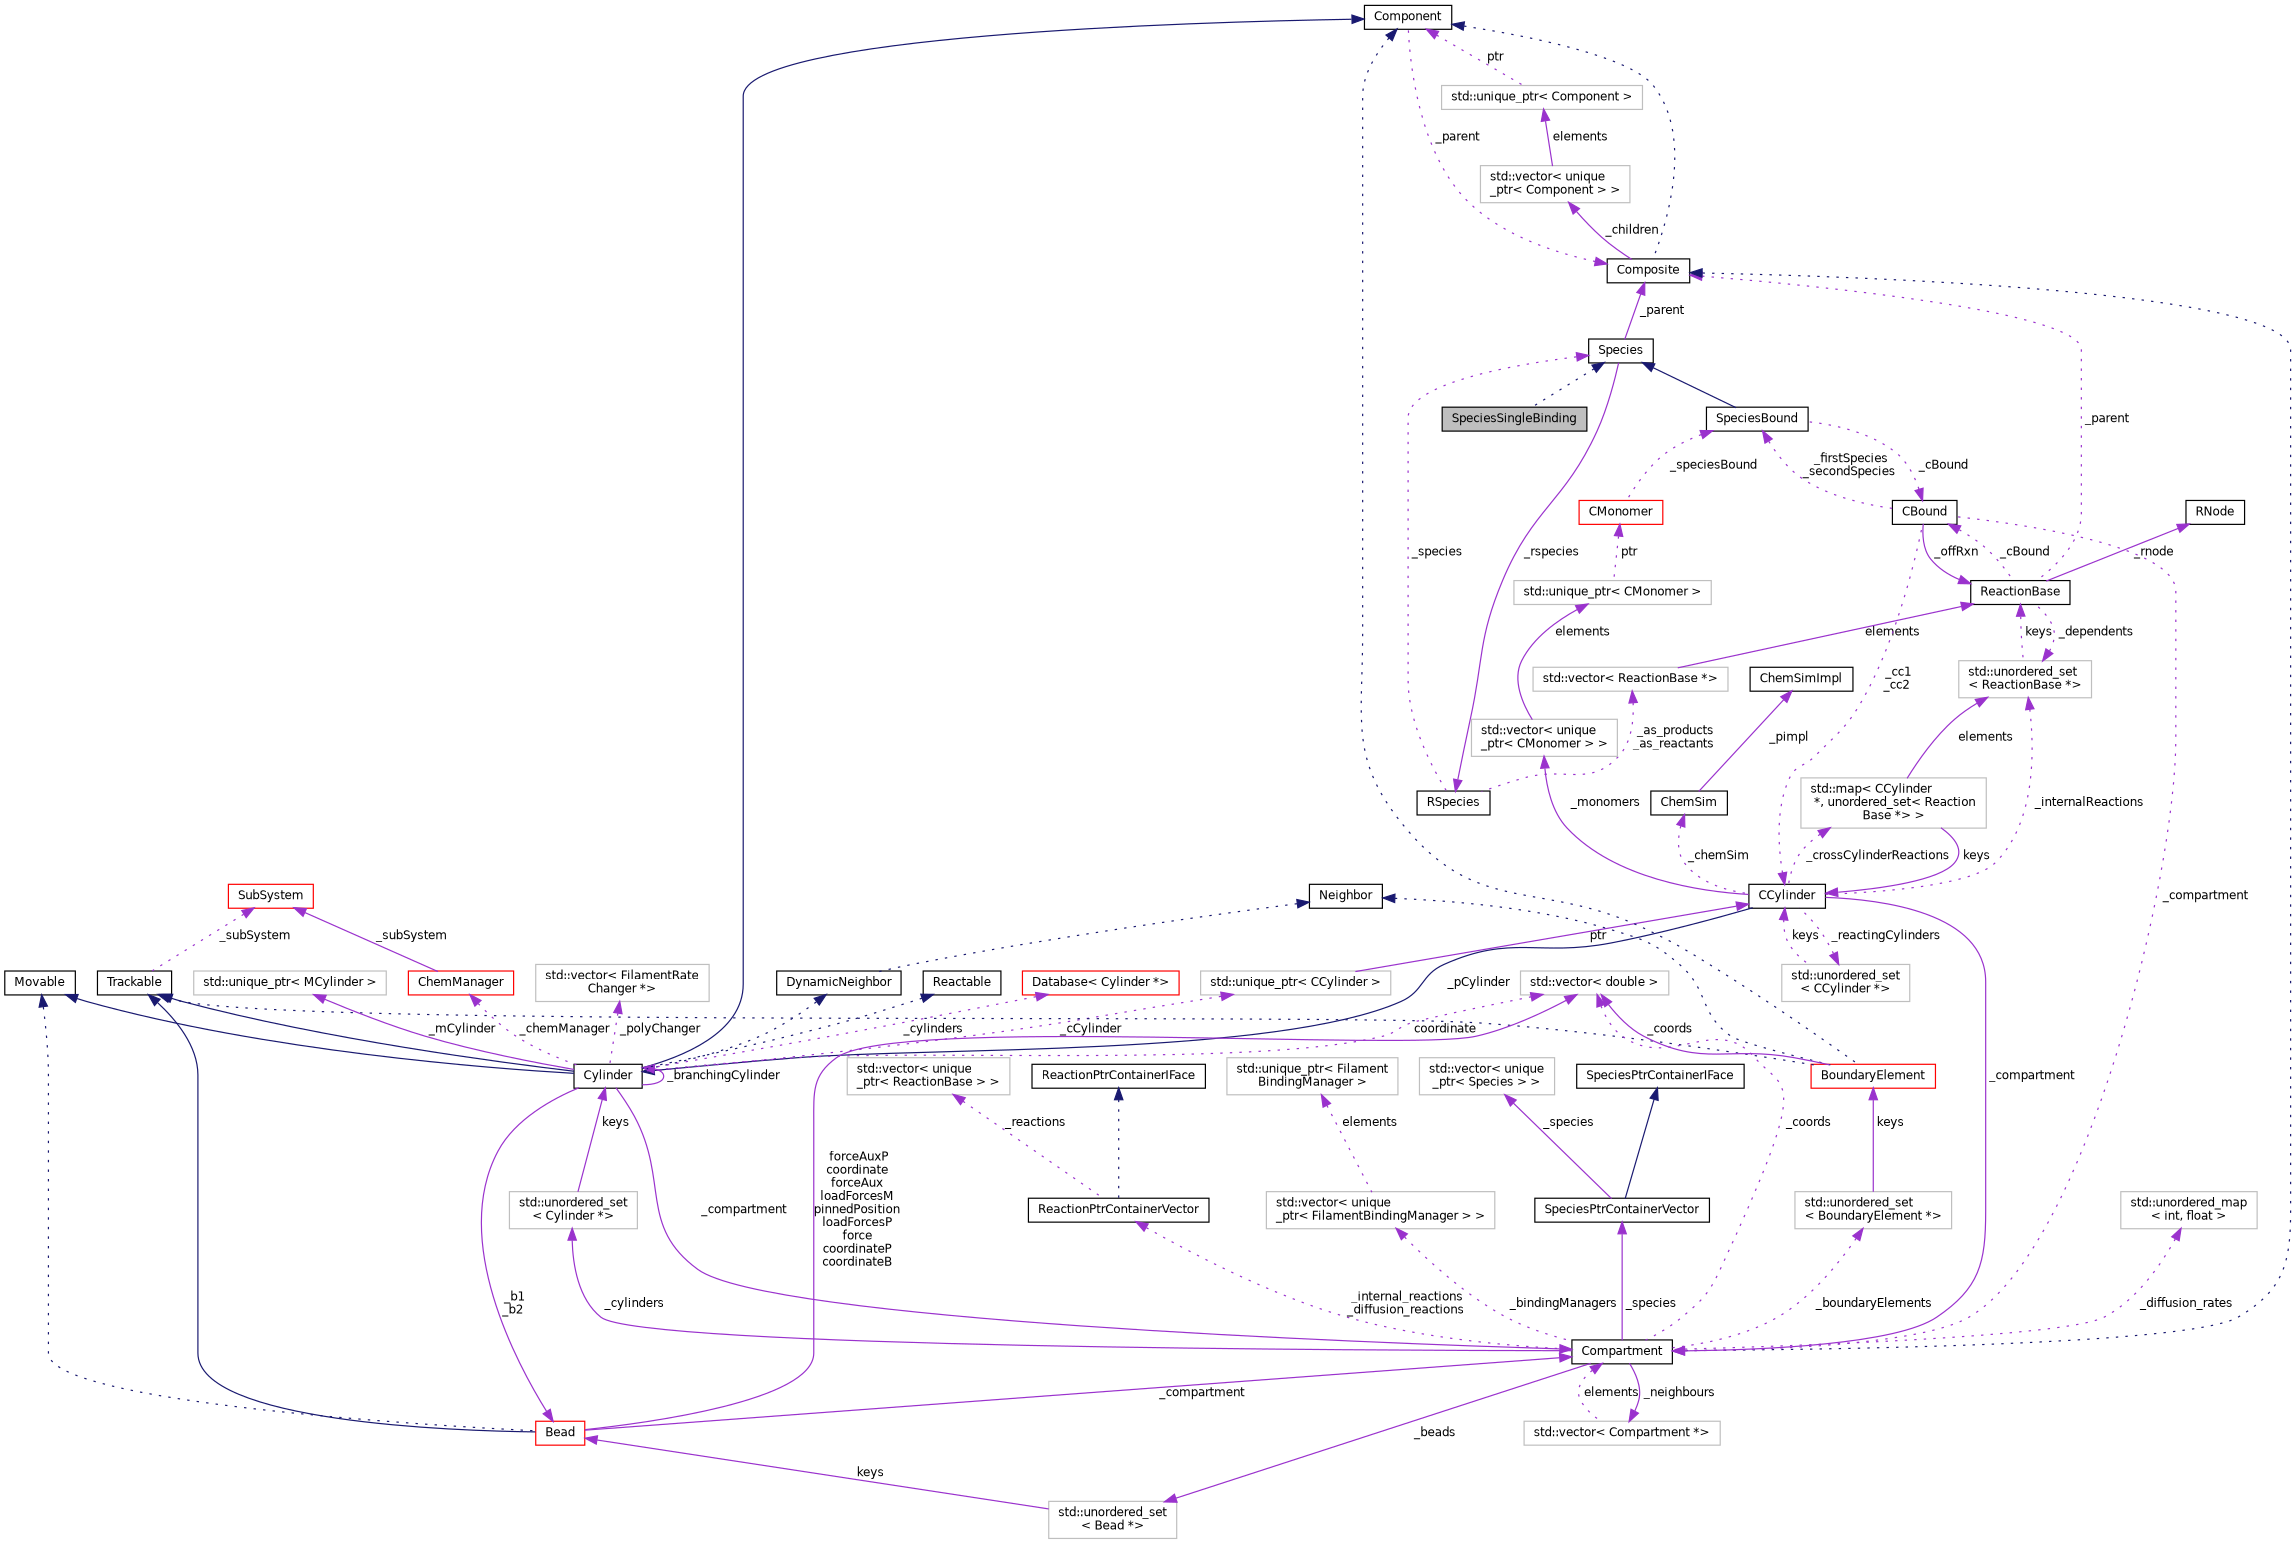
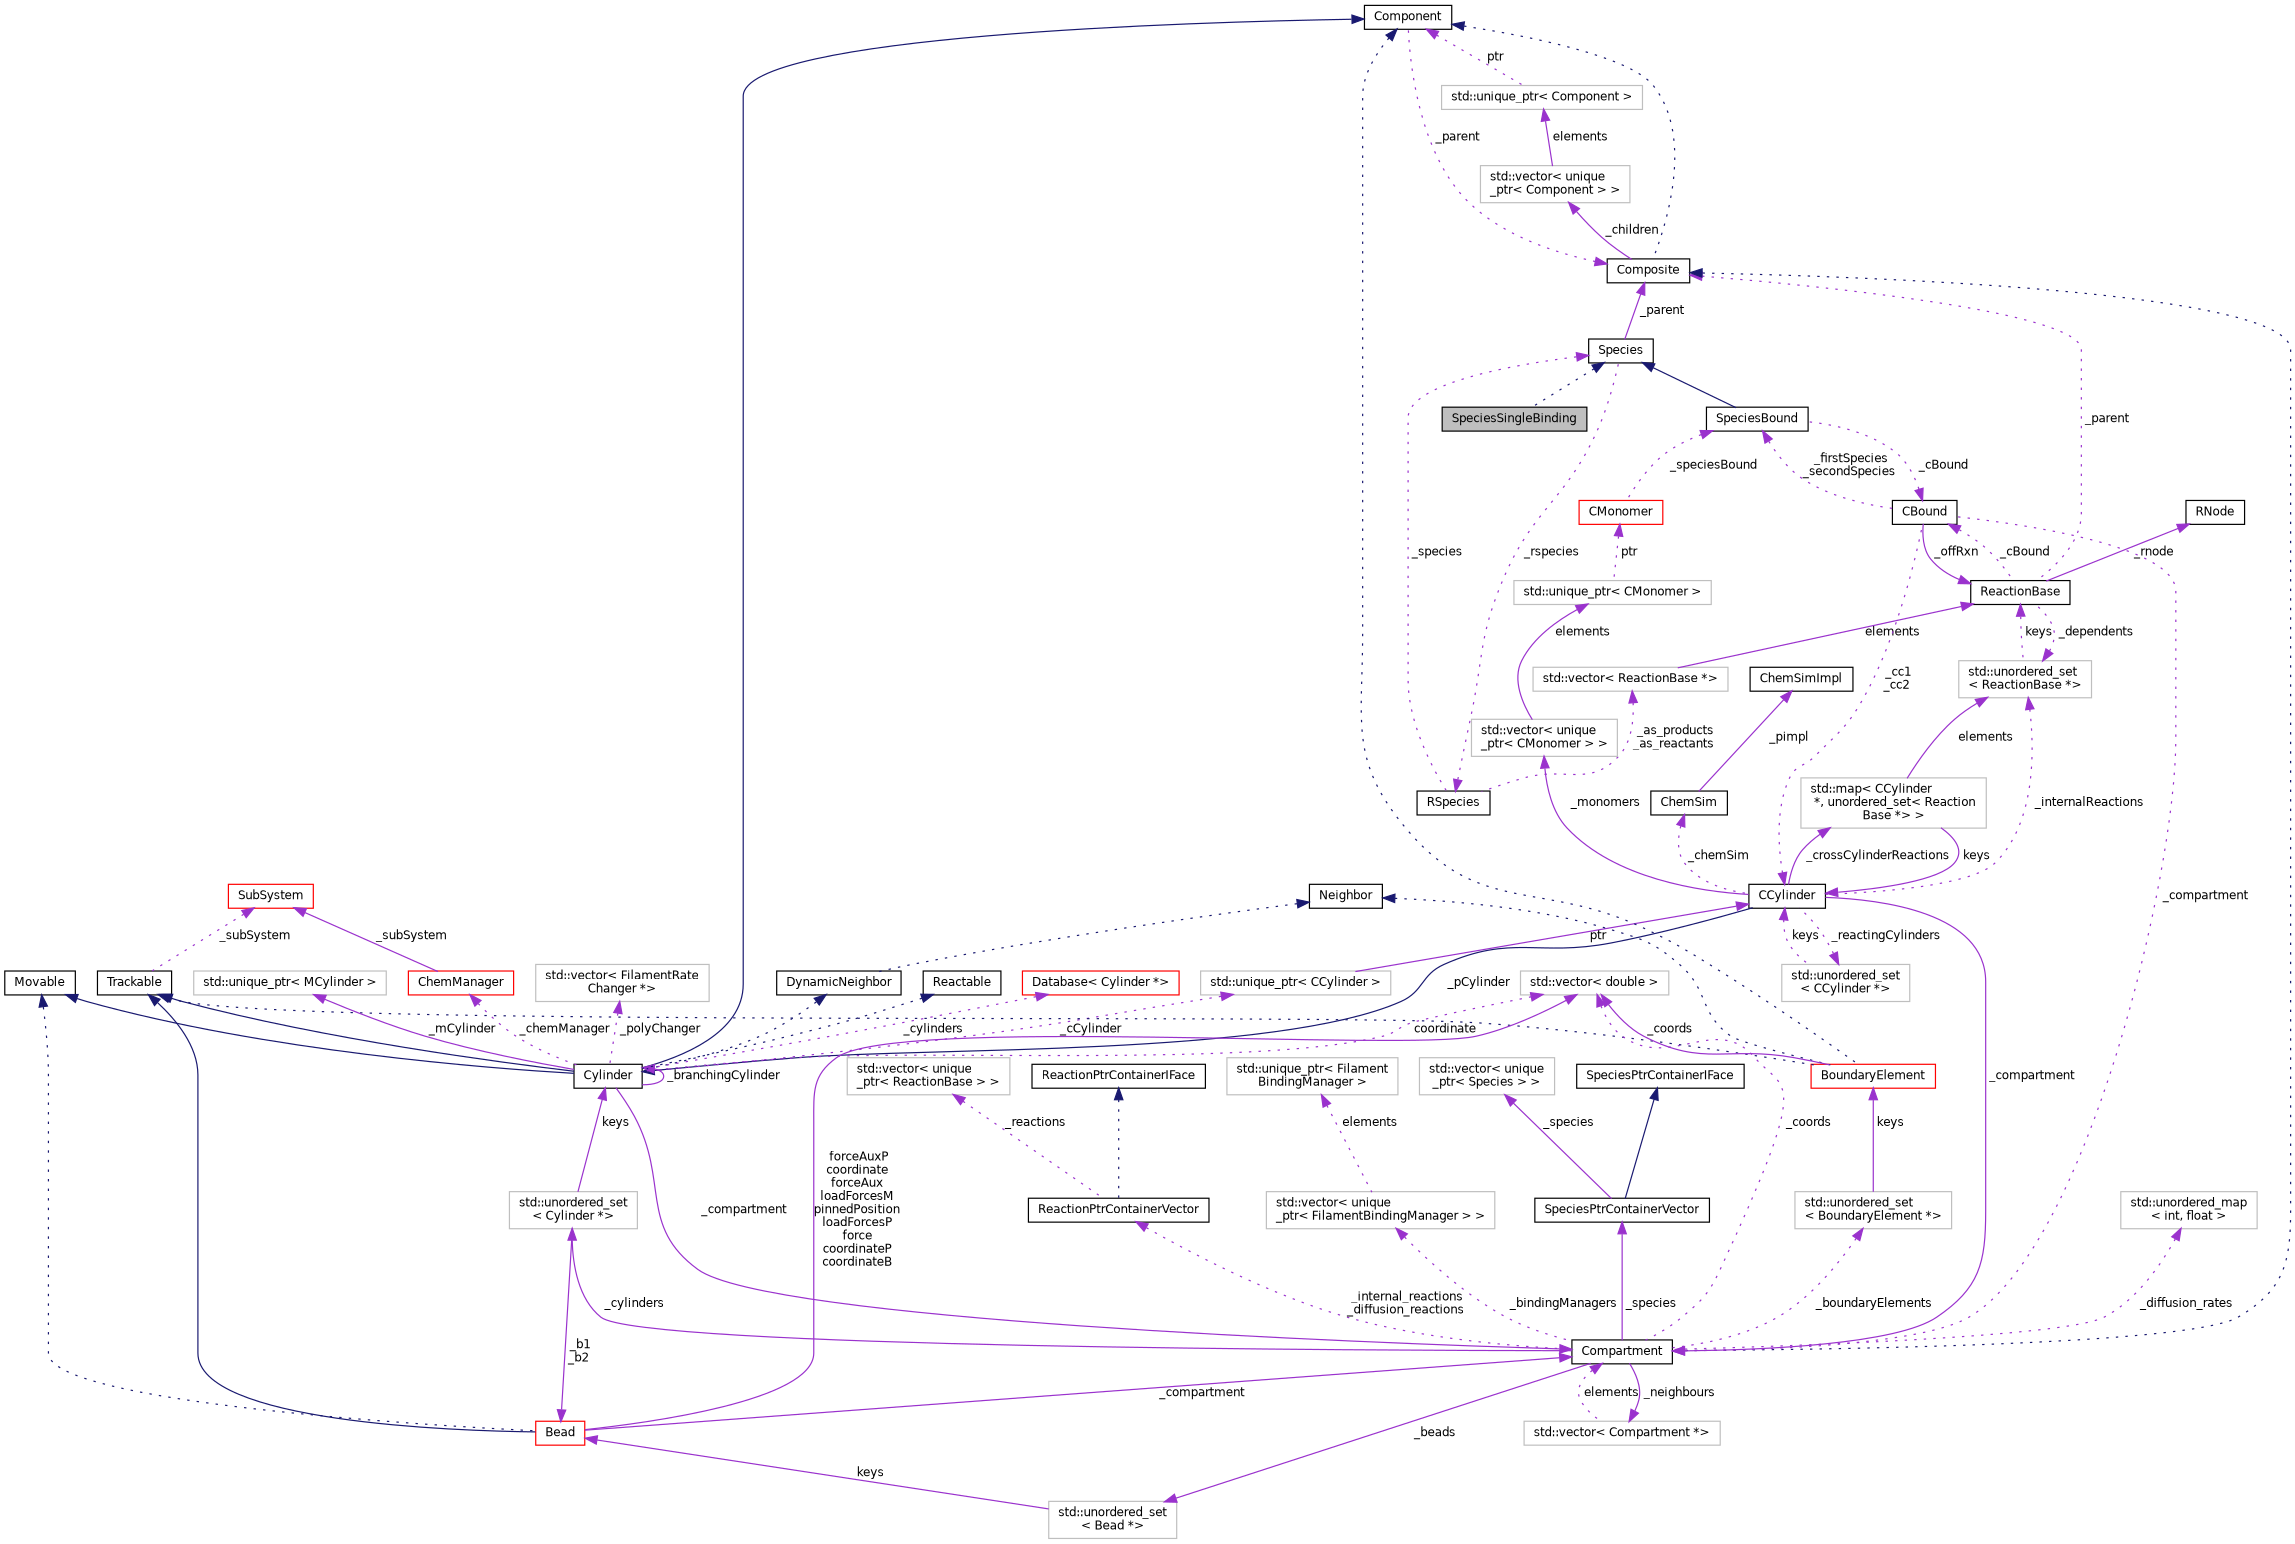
(1512, 560) -> (1512, 560)
(1798, 856) -> (1798, 856)
(482, 1234) -> (567, 1319)
